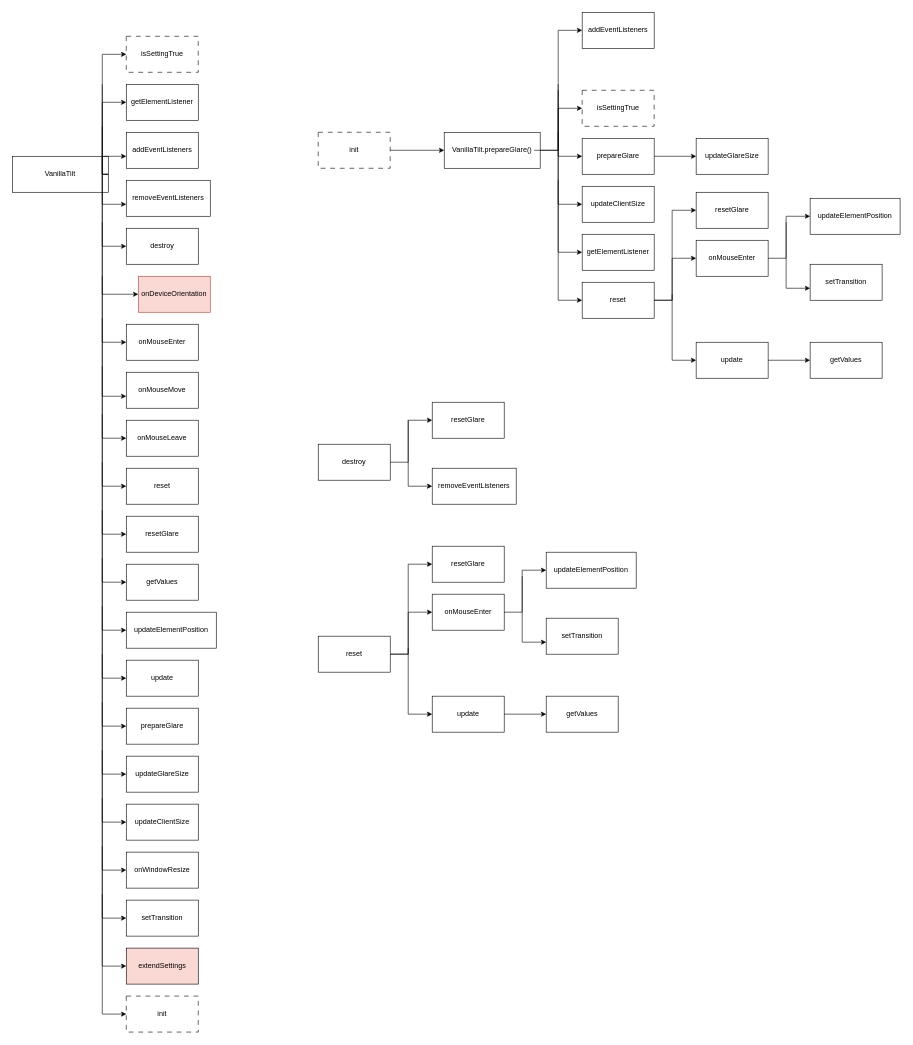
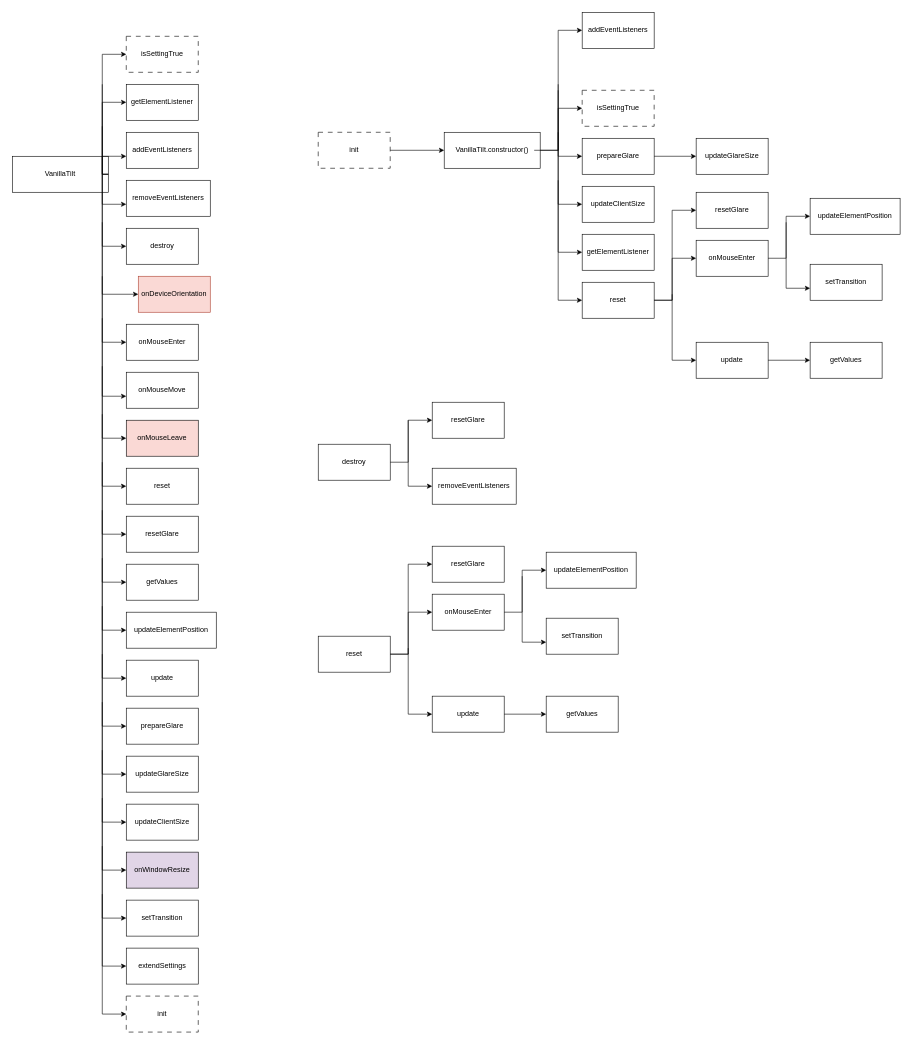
(492, 150) -> (492, 150)
(162, 438) -> (162, 438)
(162, 870) -> (162, 870)
(162, 966) -> (162, 966)
